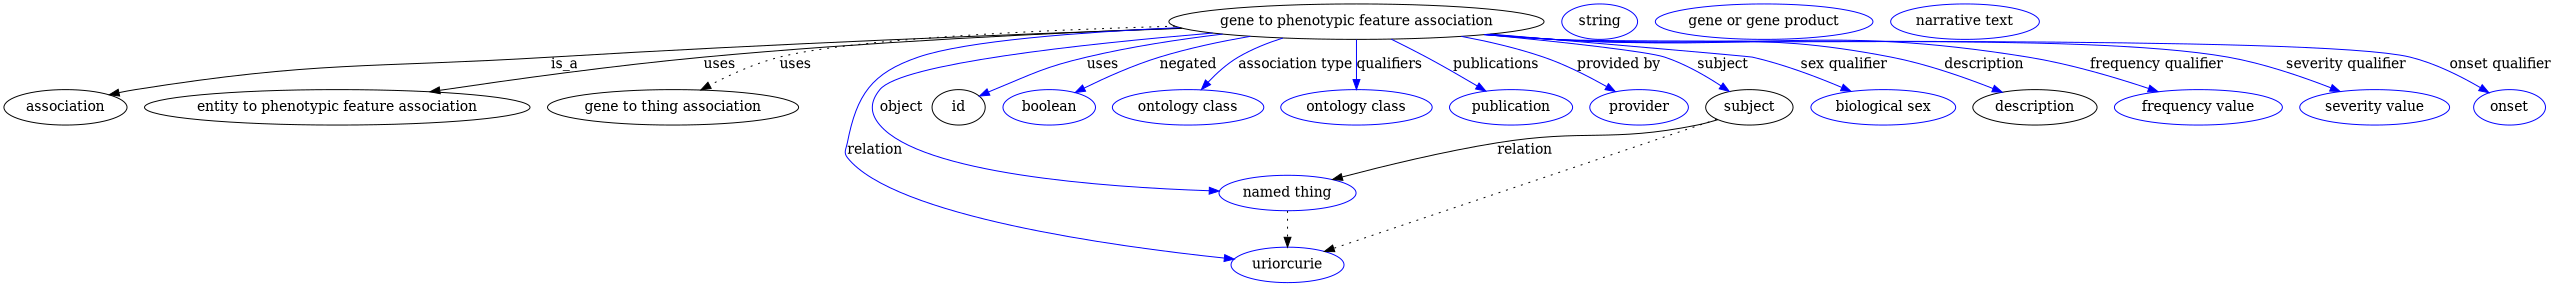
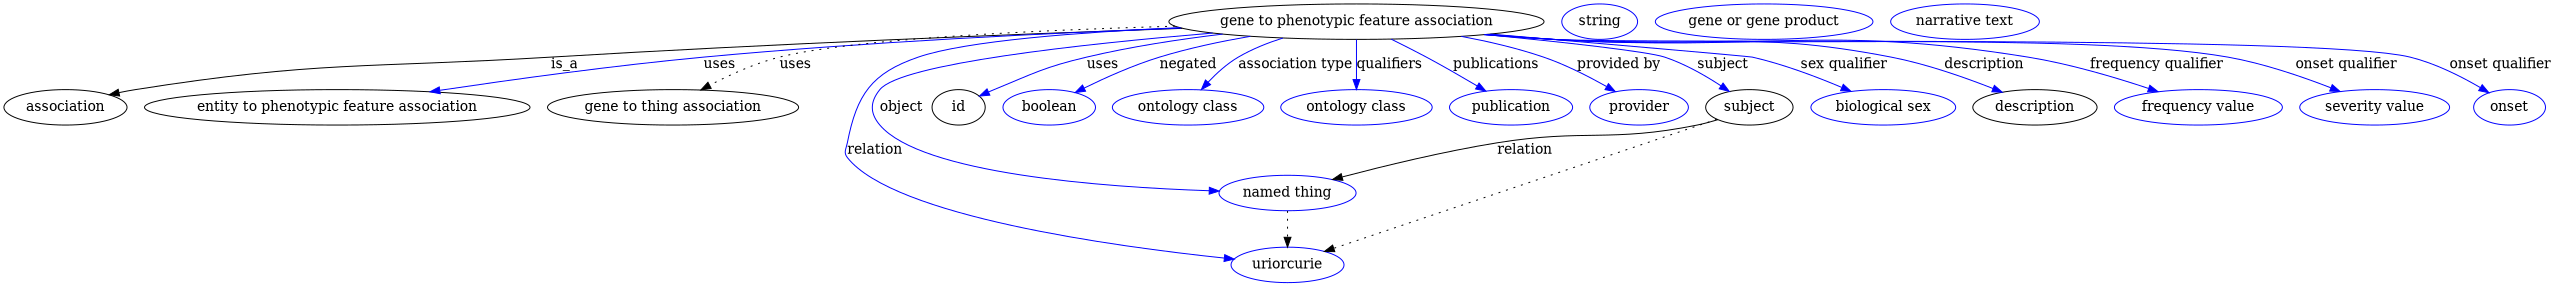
(773, 51) -> (773, 51)
(2346, 64) -> (2346, 64)
